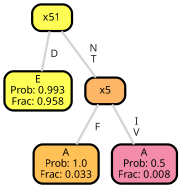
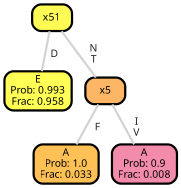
(144, 164) -> (144, 164)
